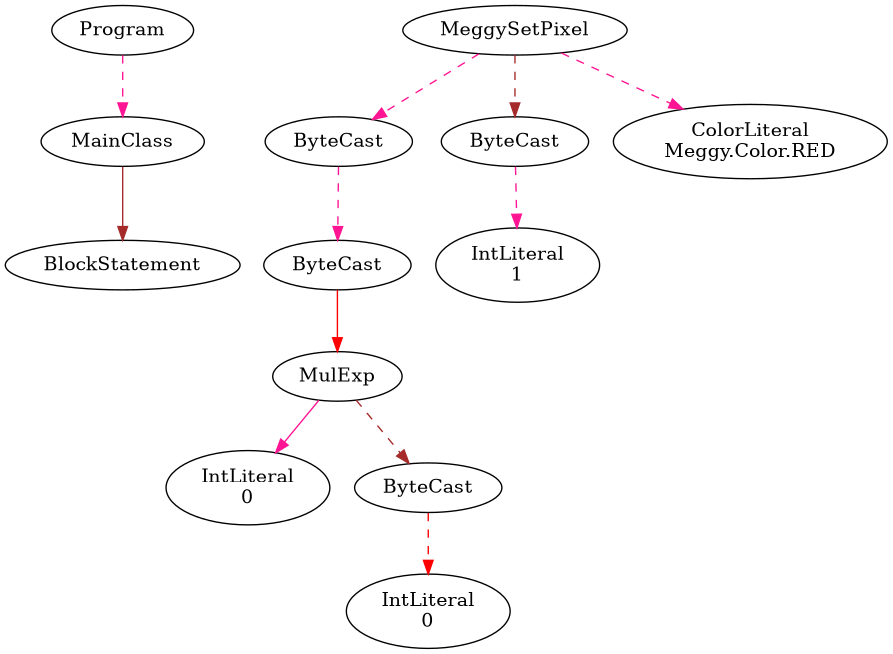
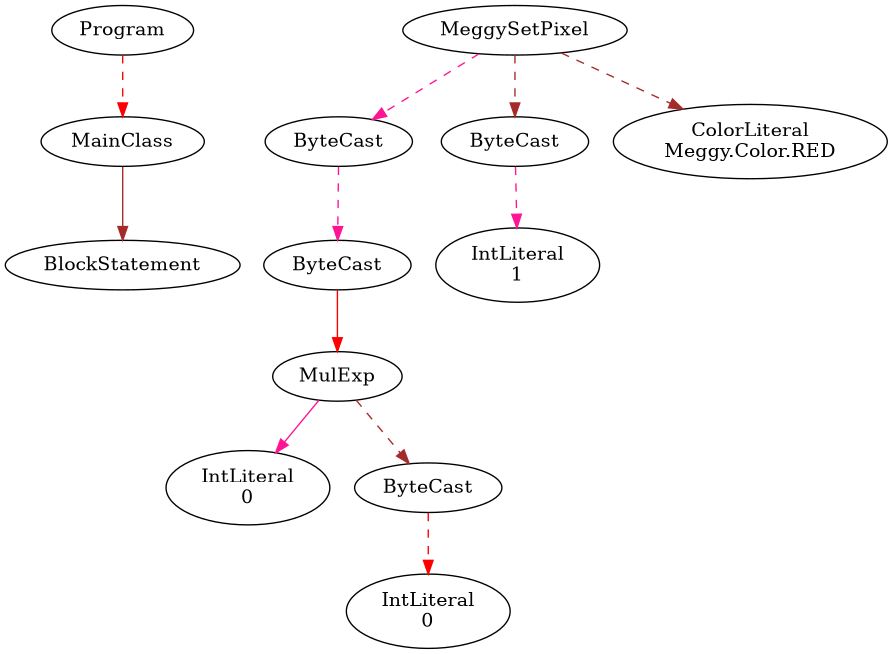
(616, 78) -> (616, 78)
(123, 79) -> (123, 79)
